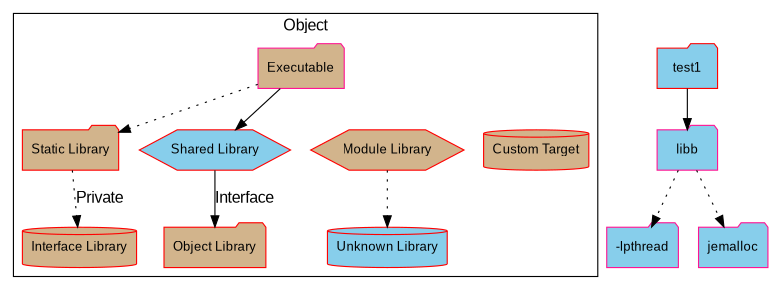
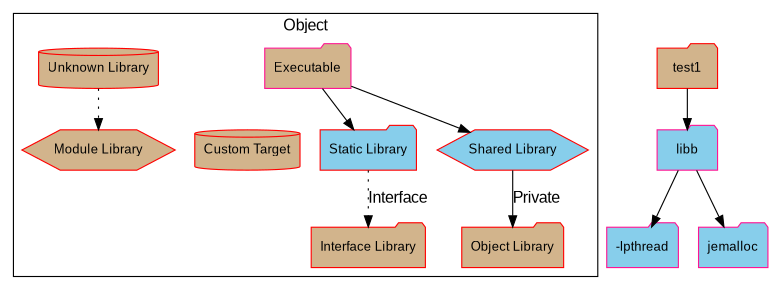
(687, 68) -> (687, 68)
(194, 106) -> (335, 105)
(71, 150) -> (368, 150)
(387, 193) -> (99, 104)
(667, 194) -> (667, 194)
(708, 194) -> (708, 194)
(100, 199) -> (398, 199)
(245, 199) -> (537, 199)
(79, 247) -> (368, 247)
(387, 247) -> (99, 68)
